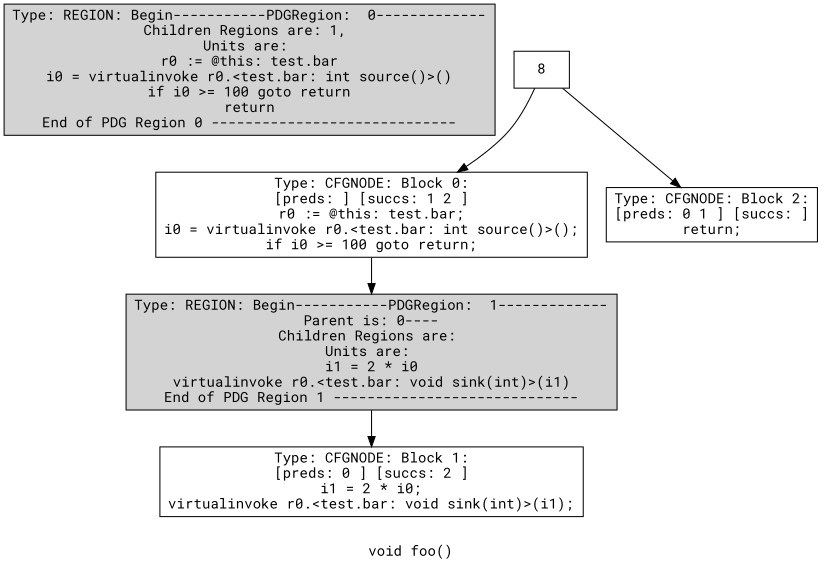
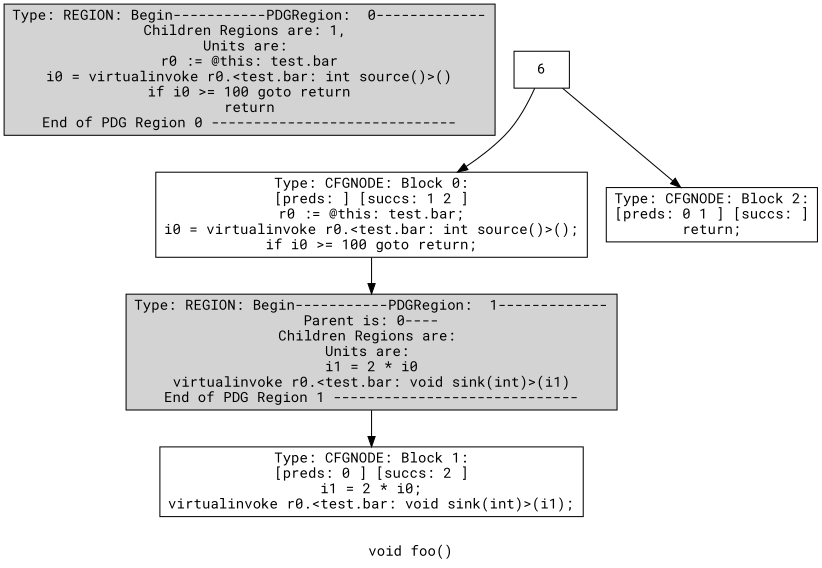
(542, 70) -> (542, 70)
